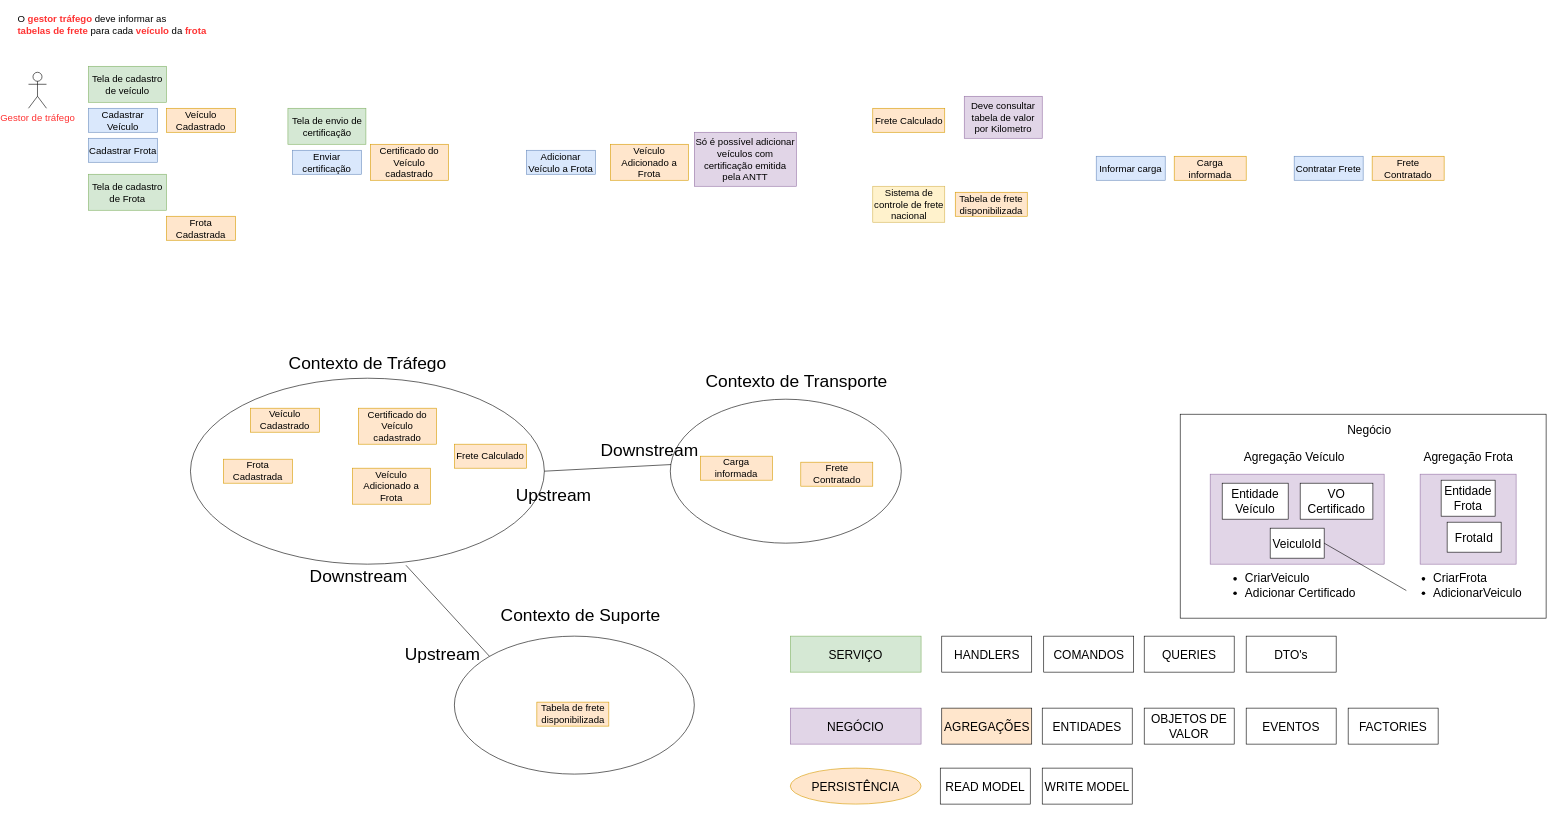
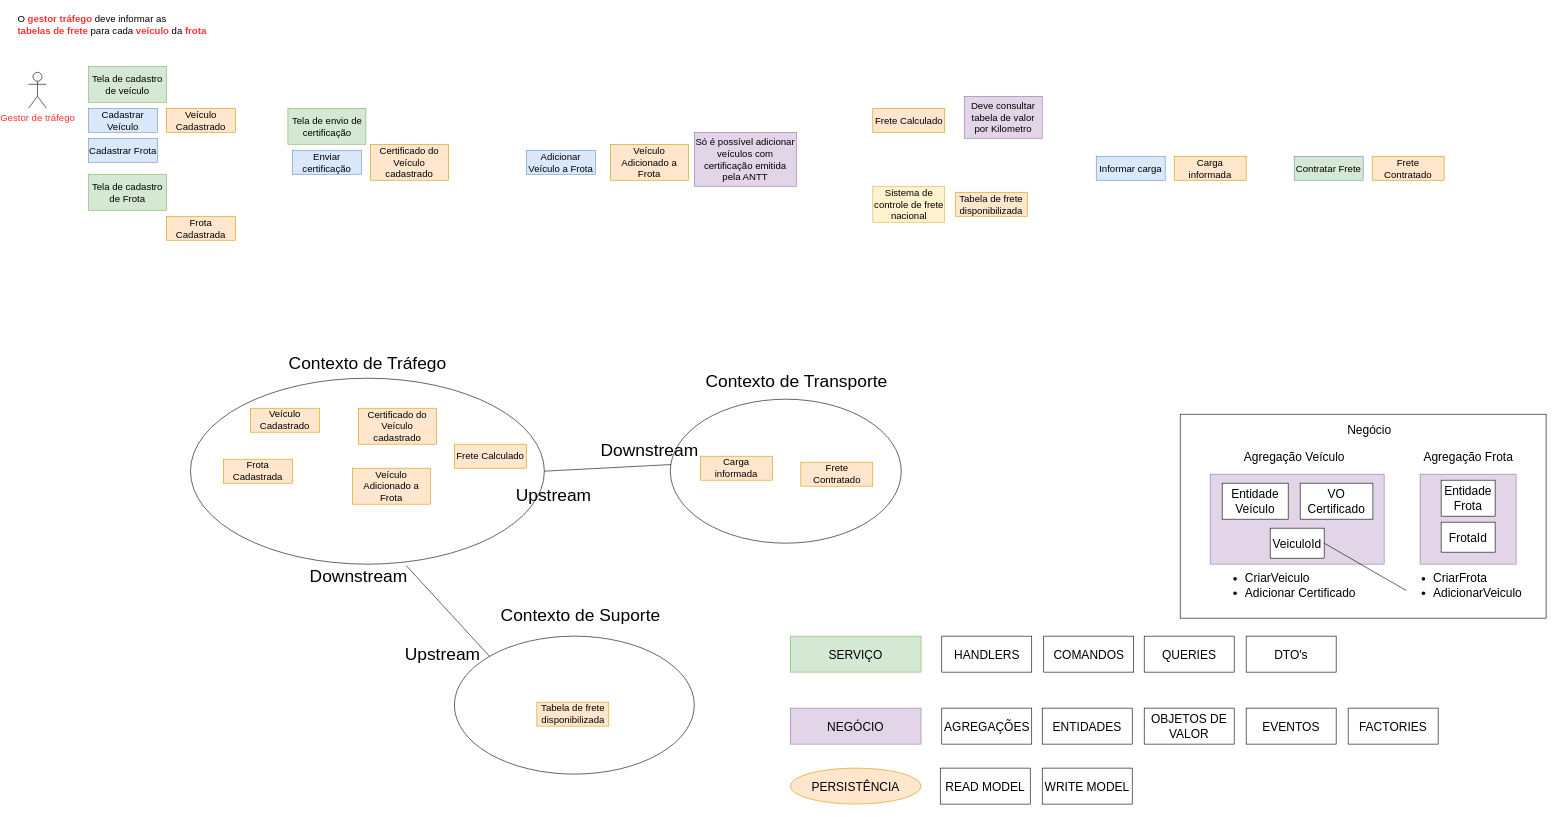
(1329, 168) -> (1329, 168)
(1475, 537) -> (1469, 537)
(987, 726) -> (987, 726)
